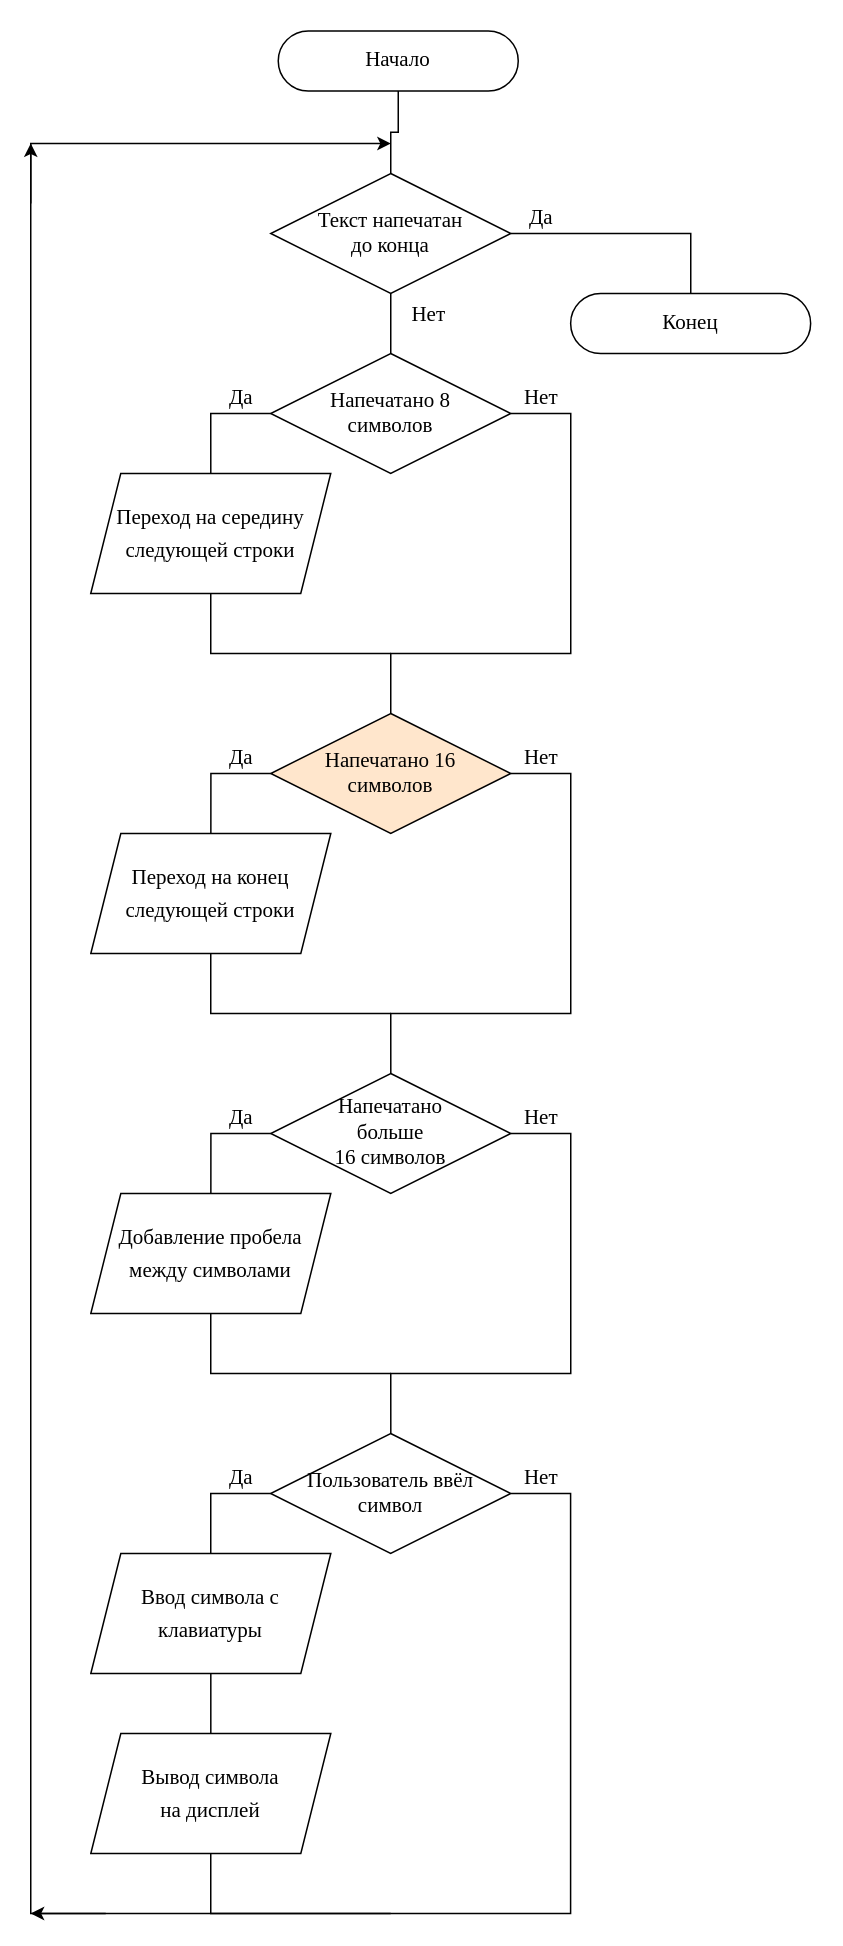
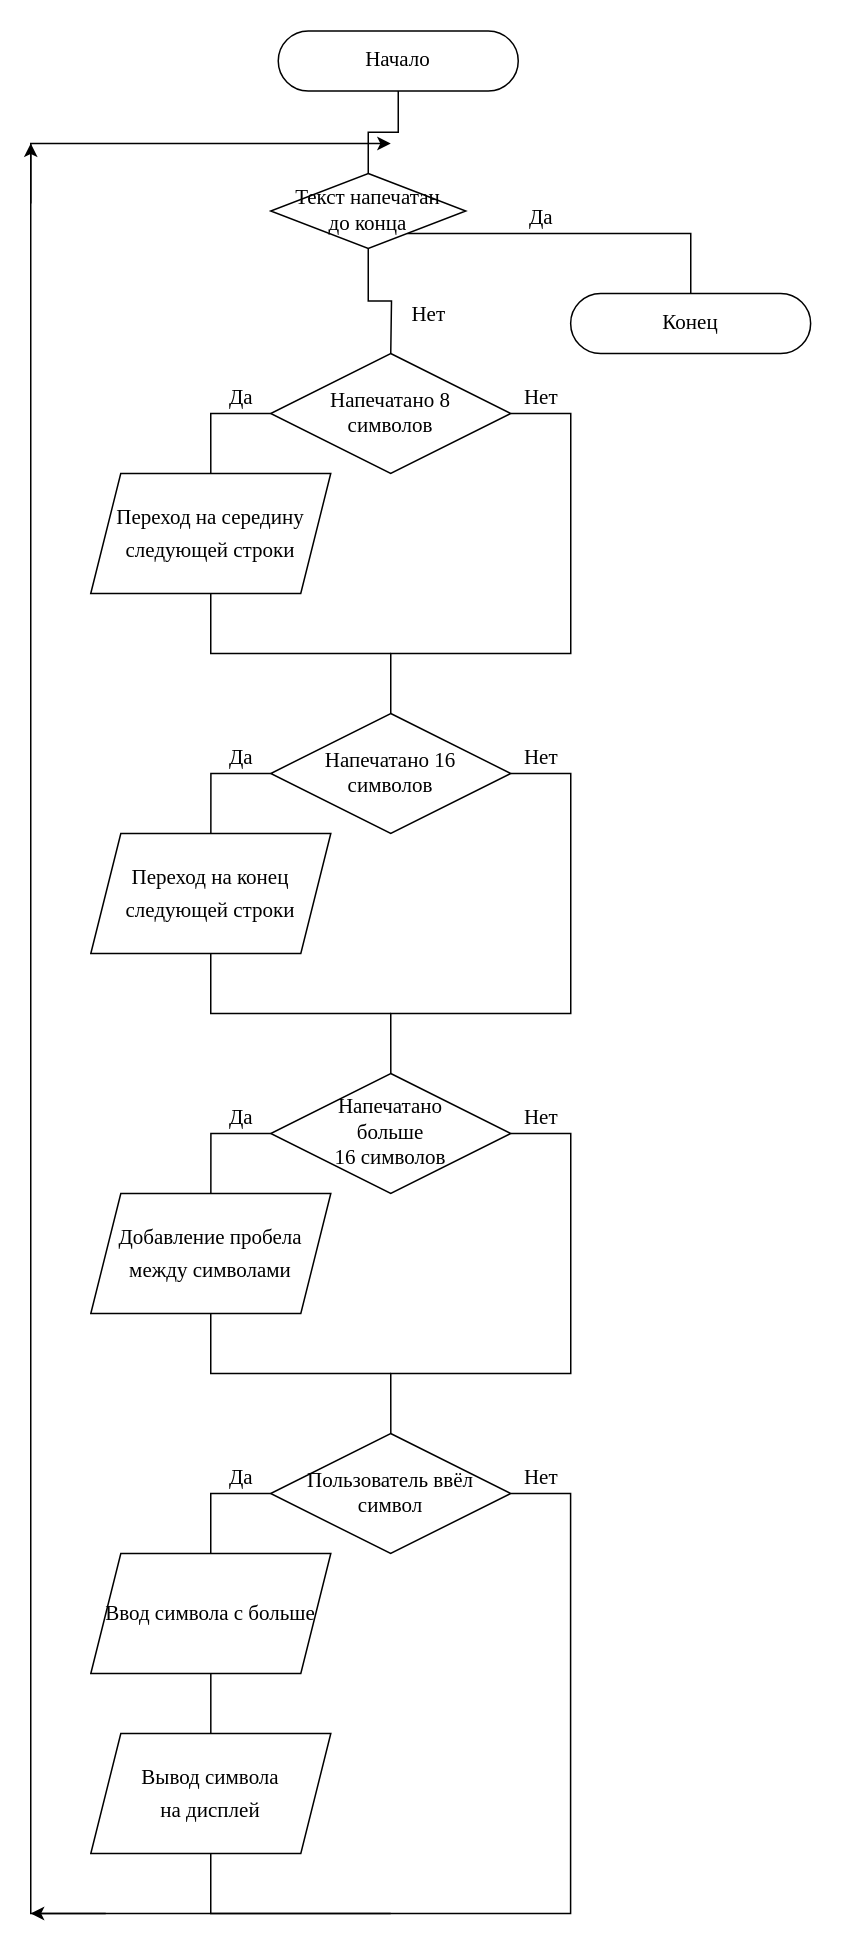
(391, 233) -> (368, 211)
(391, 773) -> (391, 773)
(211, 1613) -> (211, 1613)
